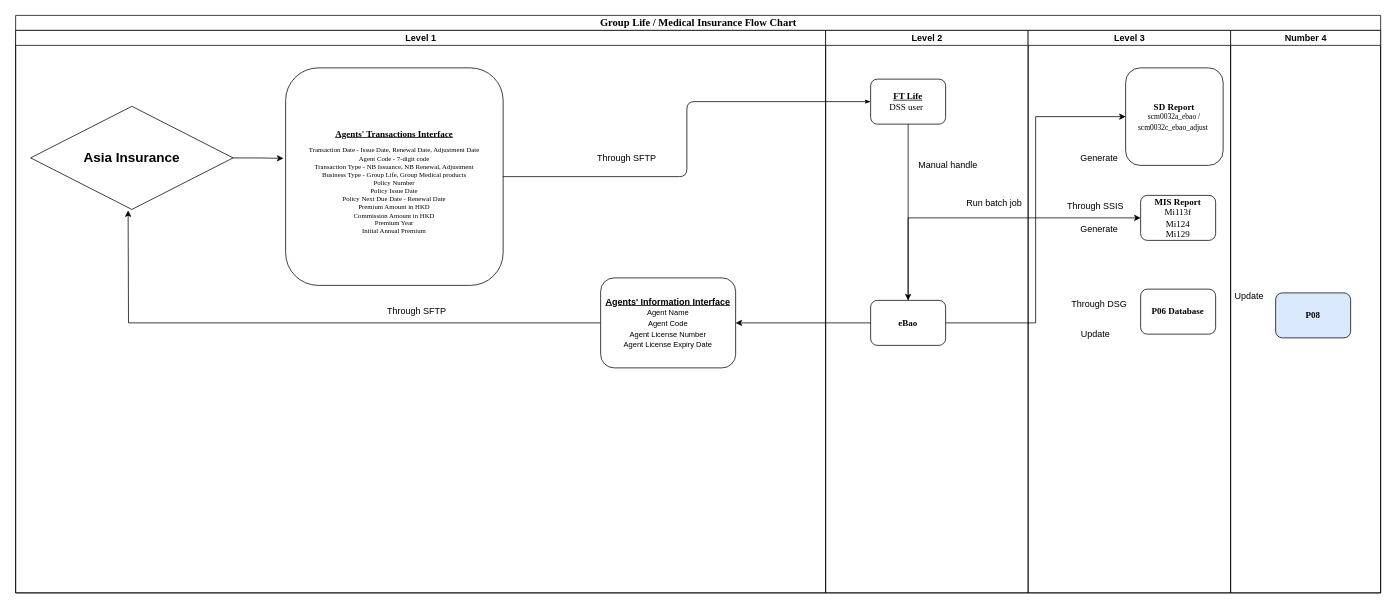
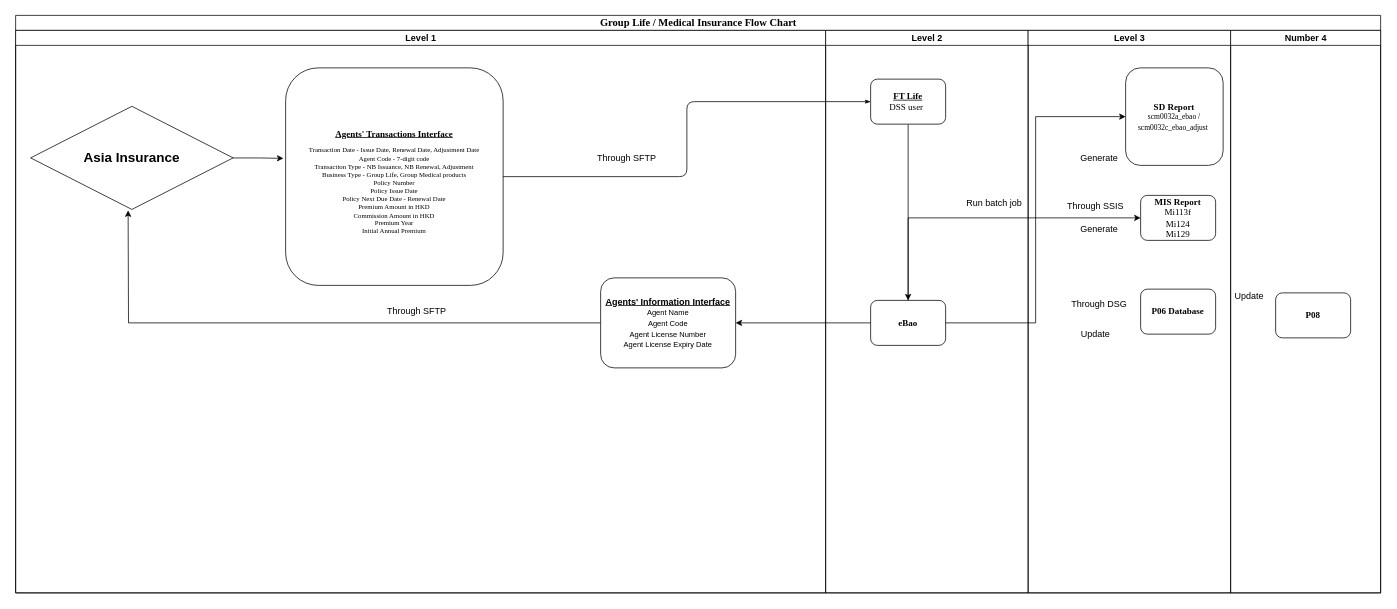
(949, 165) -> none
(1313, 315) -> (1313, 315)
